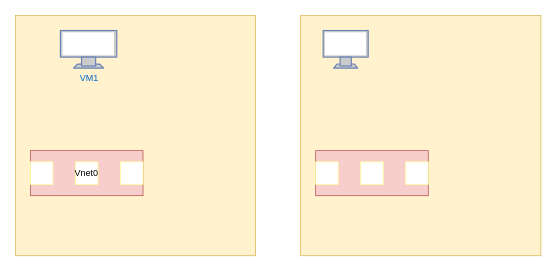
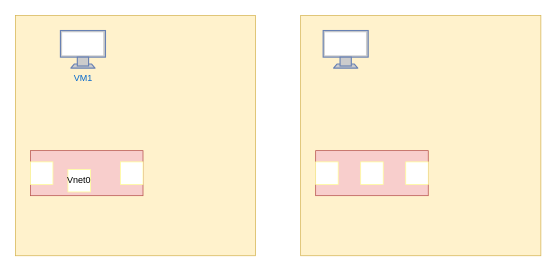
(89, 49) -> (83, 49)
(87, 173) -> (79, 180)
